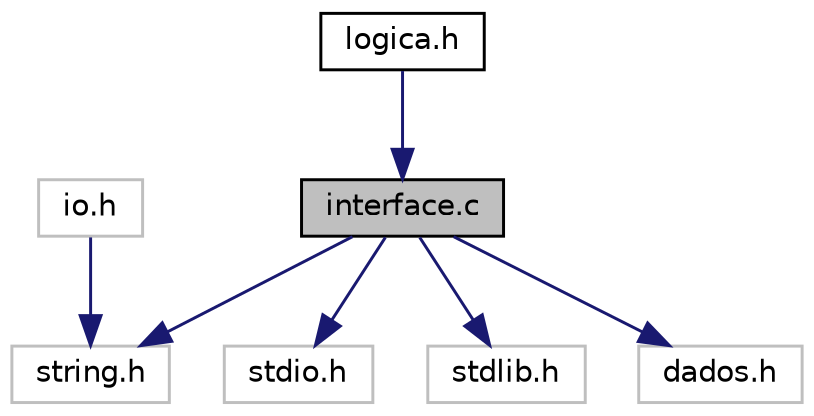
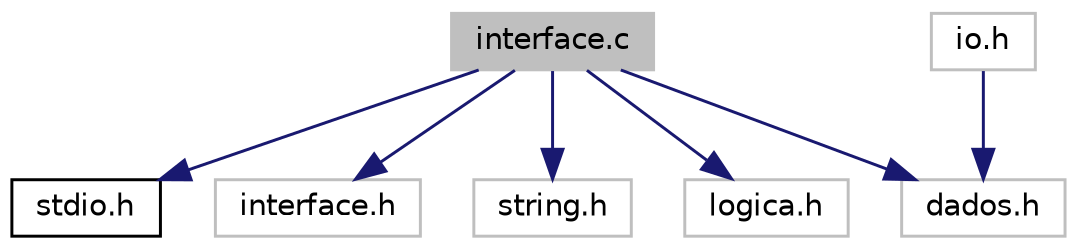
(403, 42) -> (766, 208)
(403, 110) -> (647, 115)
(403, 208) -> (553, 42)
(91, 276) -> (983, 110)
(299, 374) -> (86, 208)
(507, 374) -> (318, 208)
